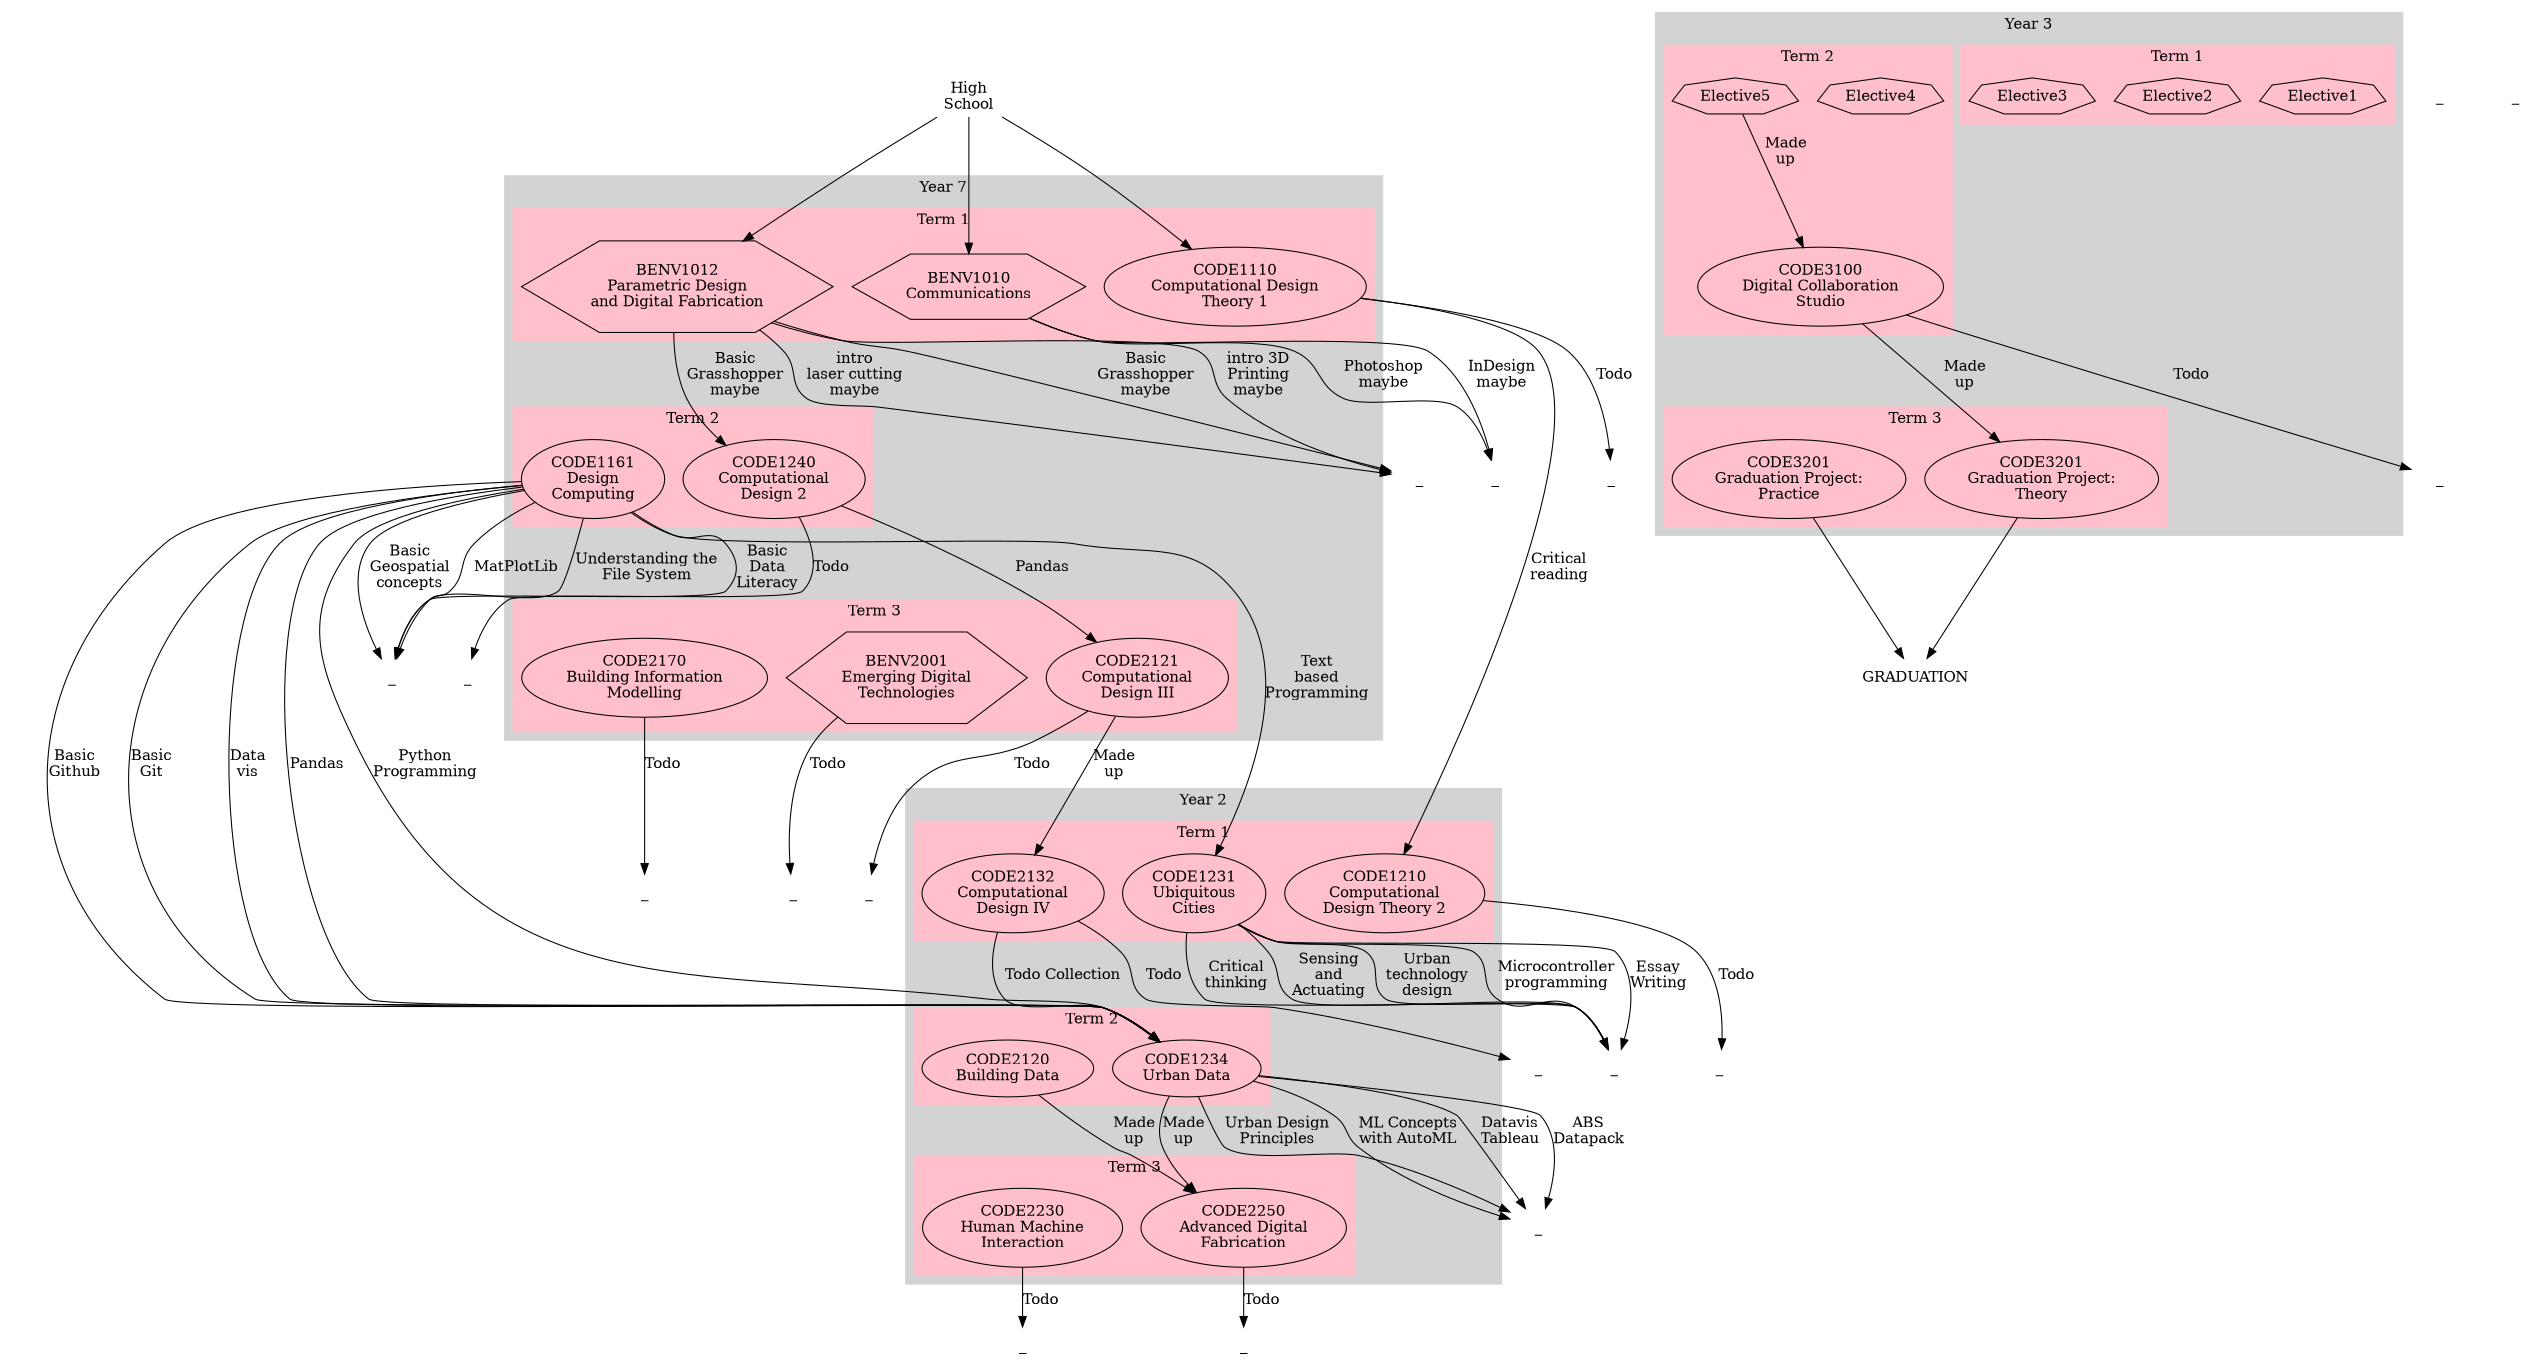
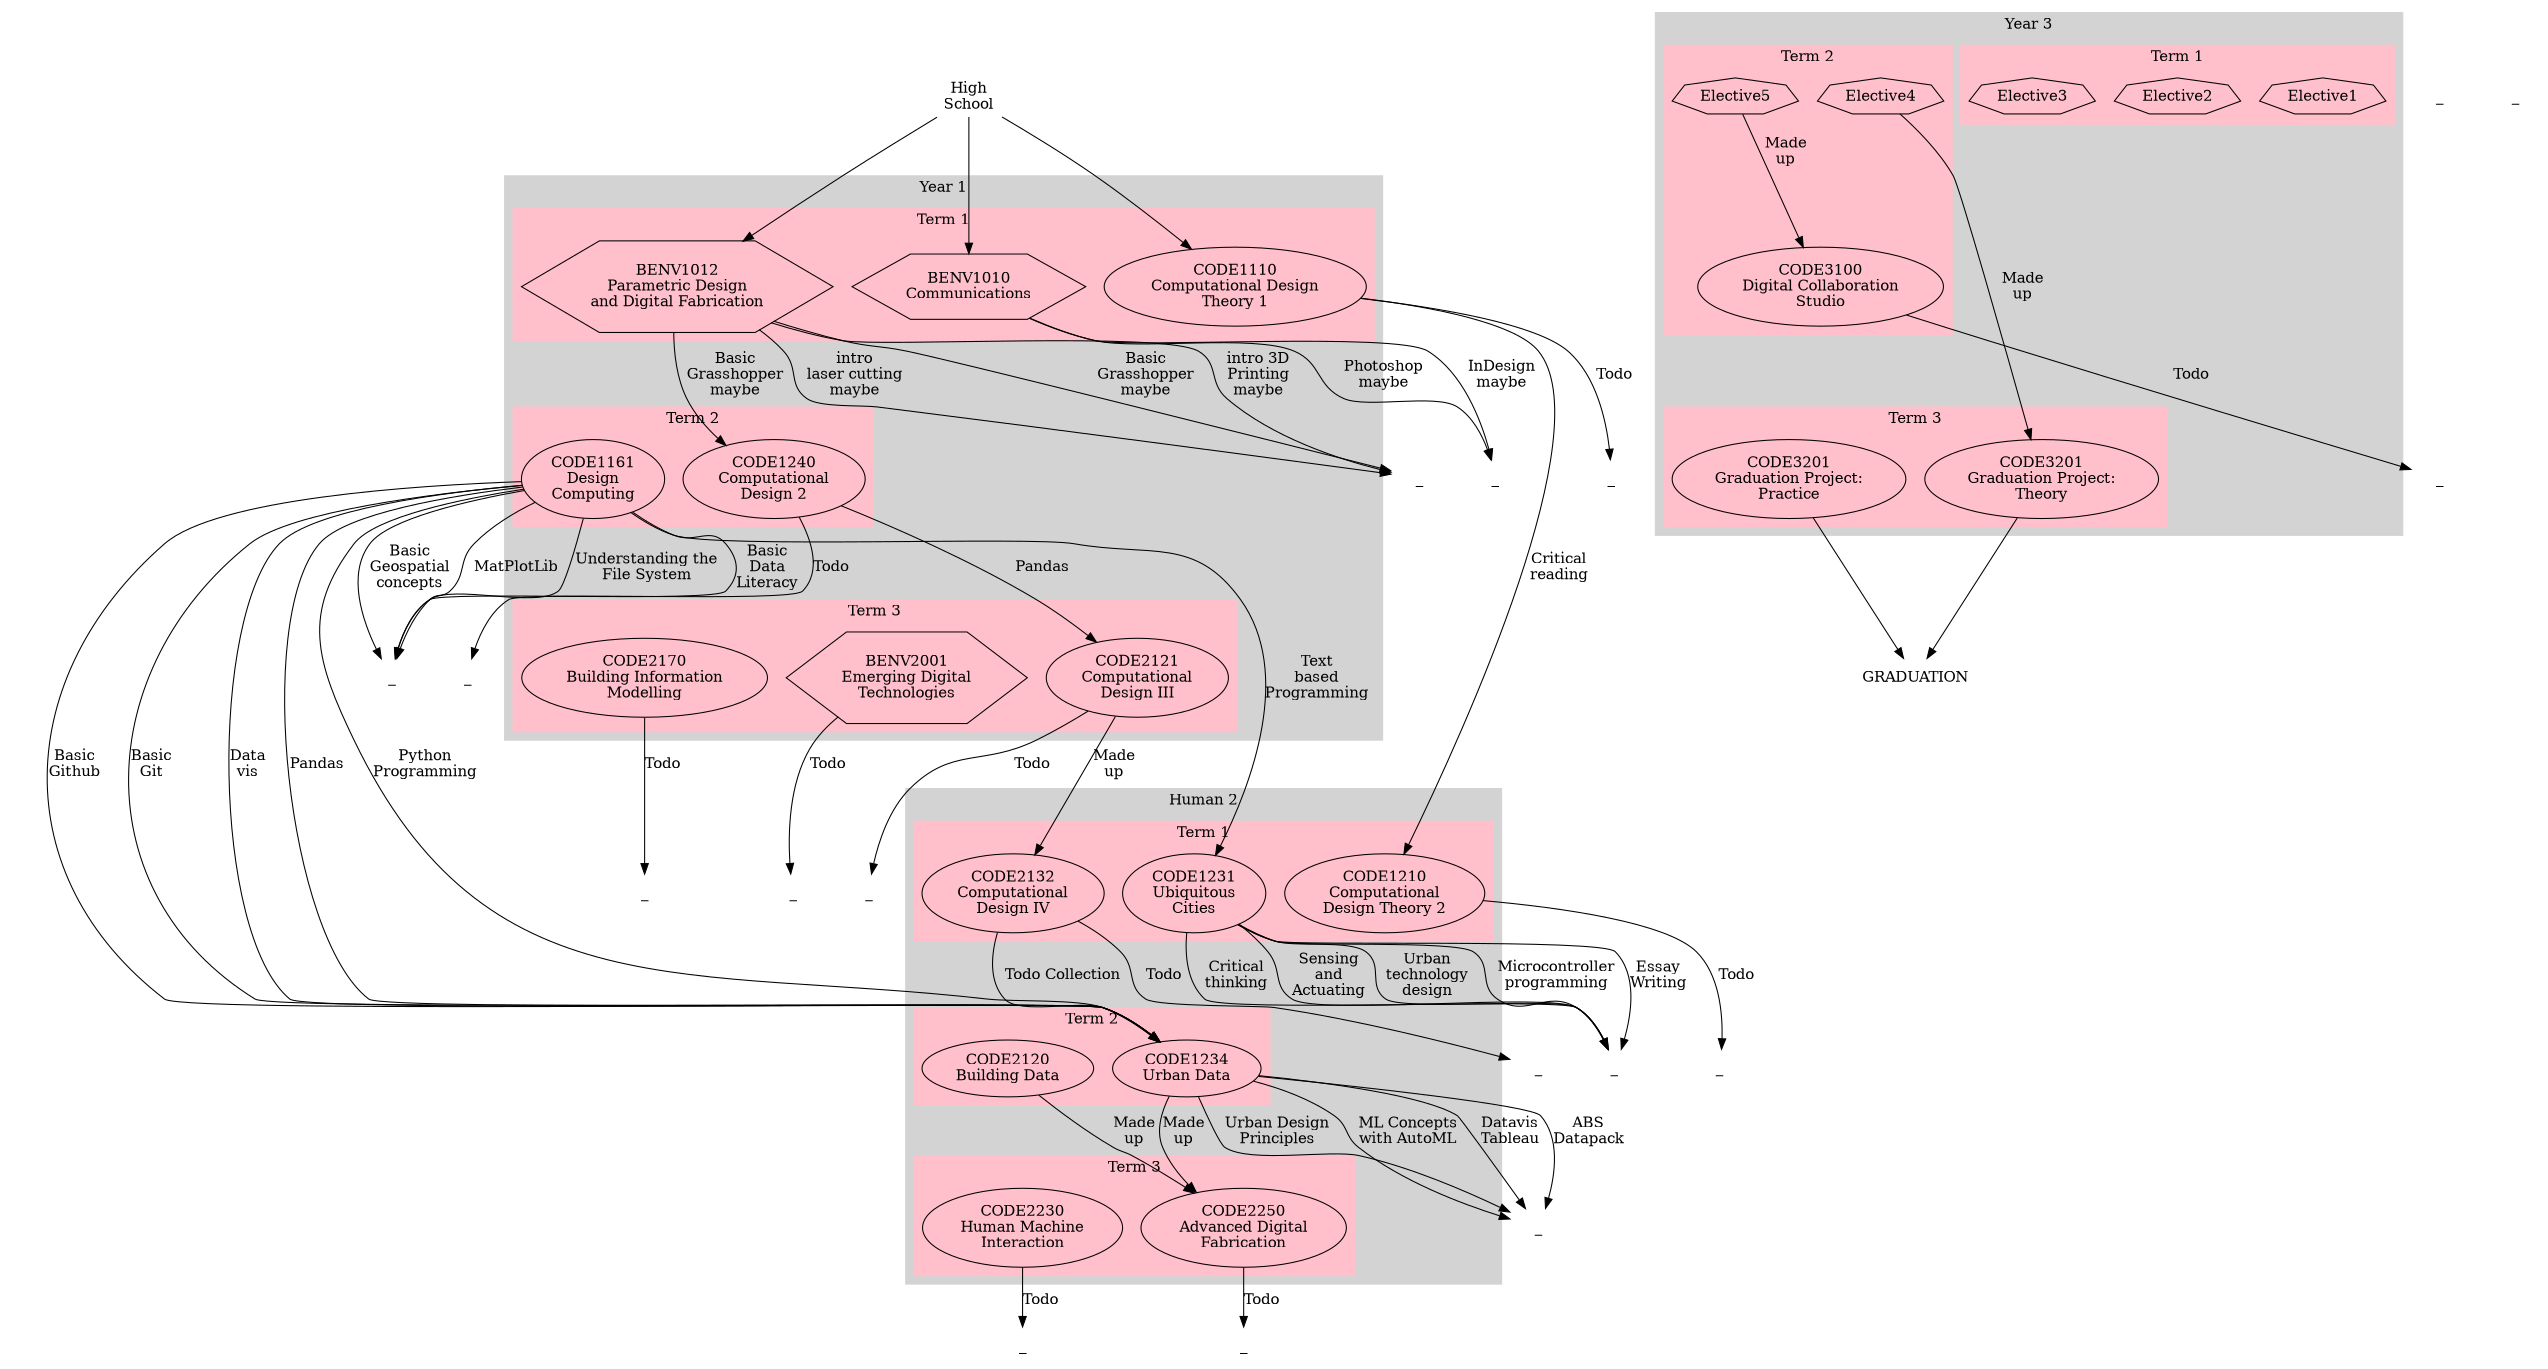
(944, 188) -> (944, 188)
(1927, 379) -> (1981, 263)
(1204, 801) -> (1204, 801)
